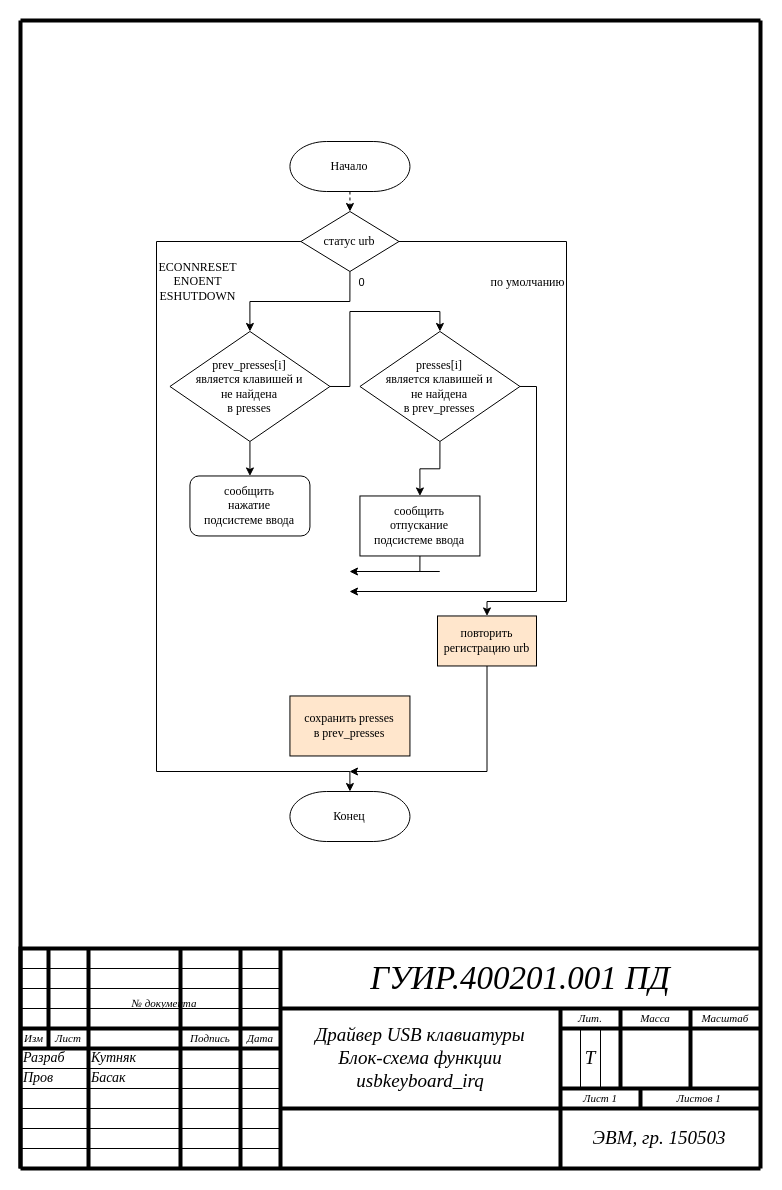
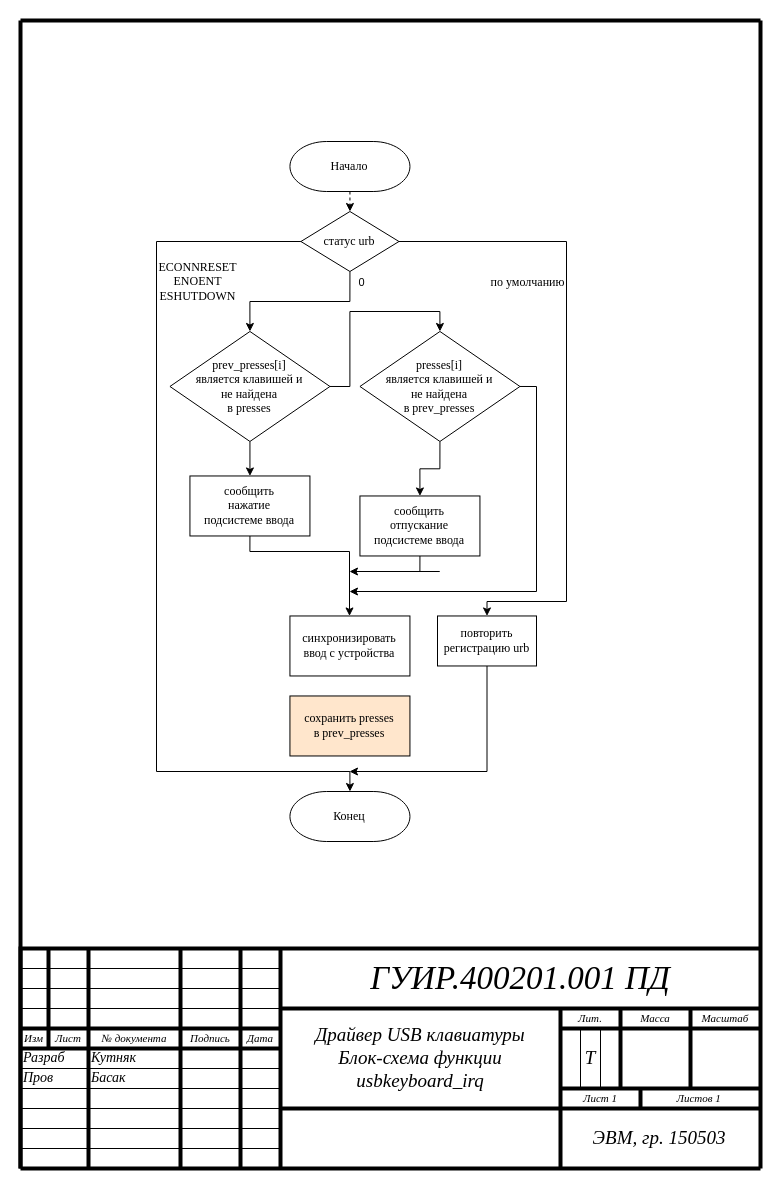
(250, 506) -> (250, 506)
none -> (321, 552)
(487, 641) -> (487, 641)
none -> (350, 646)
(165, 1004) -> (135, 1039)
